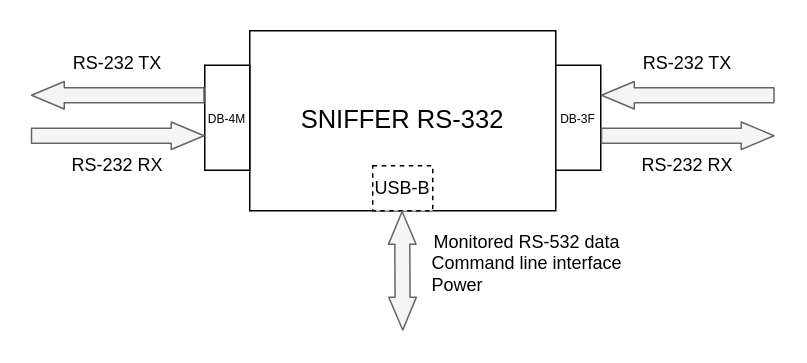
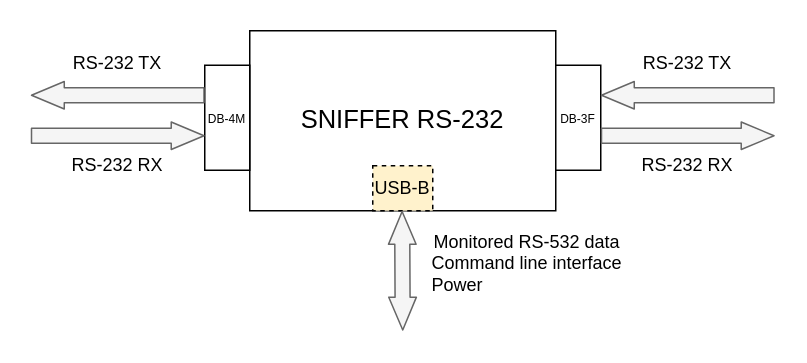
(403, 121) -> (403, 121)
(403, 188) -> (403, 188)
